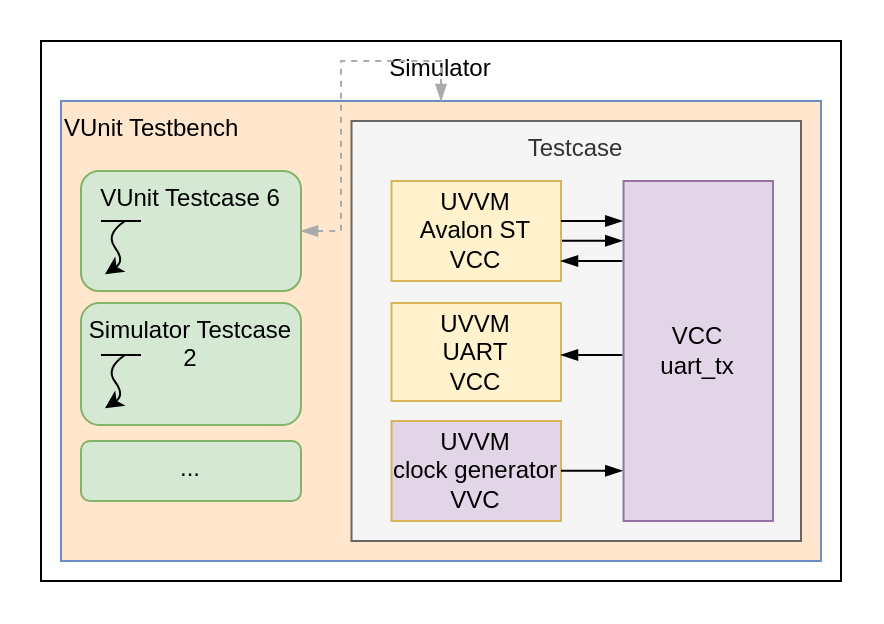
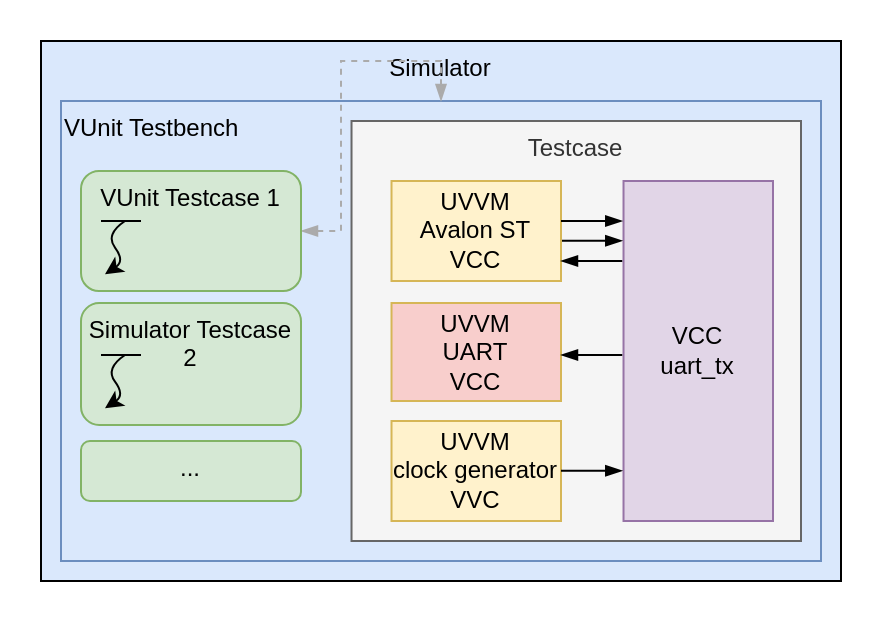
(441, 69) -> (441, 69)
(160, 129) -> (160, 129)
(191, 199) -> (191, 199)
(476, 352) -> (476, 352)
(476, 471) -> (476, 471)
